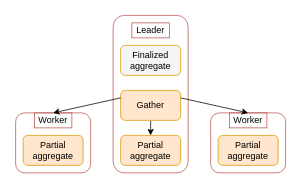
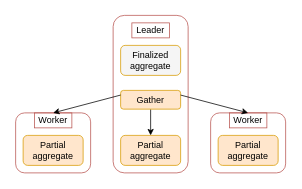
(150, 105) -> (150, 100)
